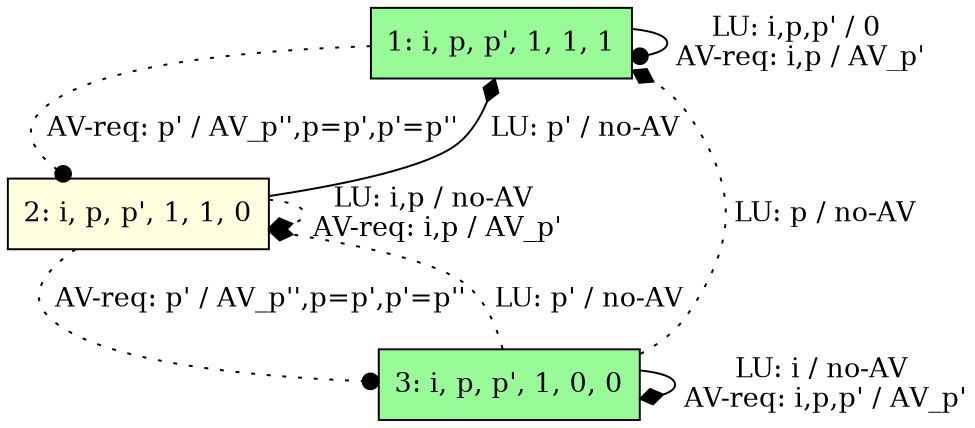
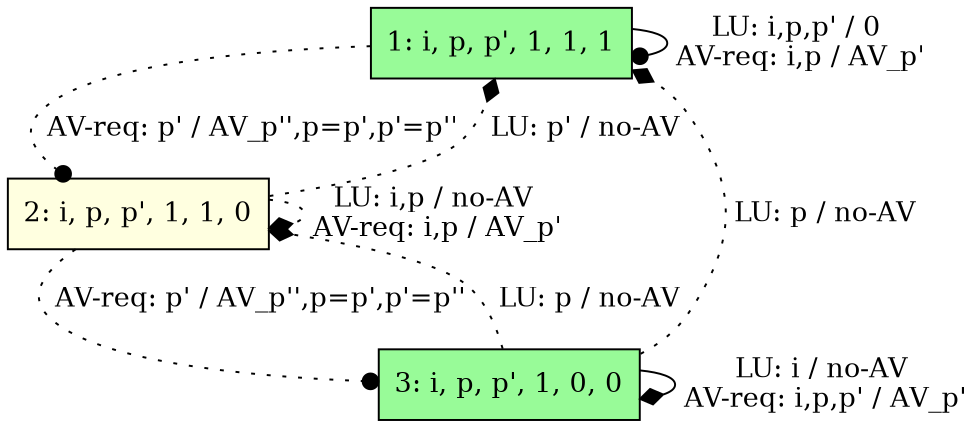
(391, 171) -> (391, 171)
(585, 299) -> (585, 299)
